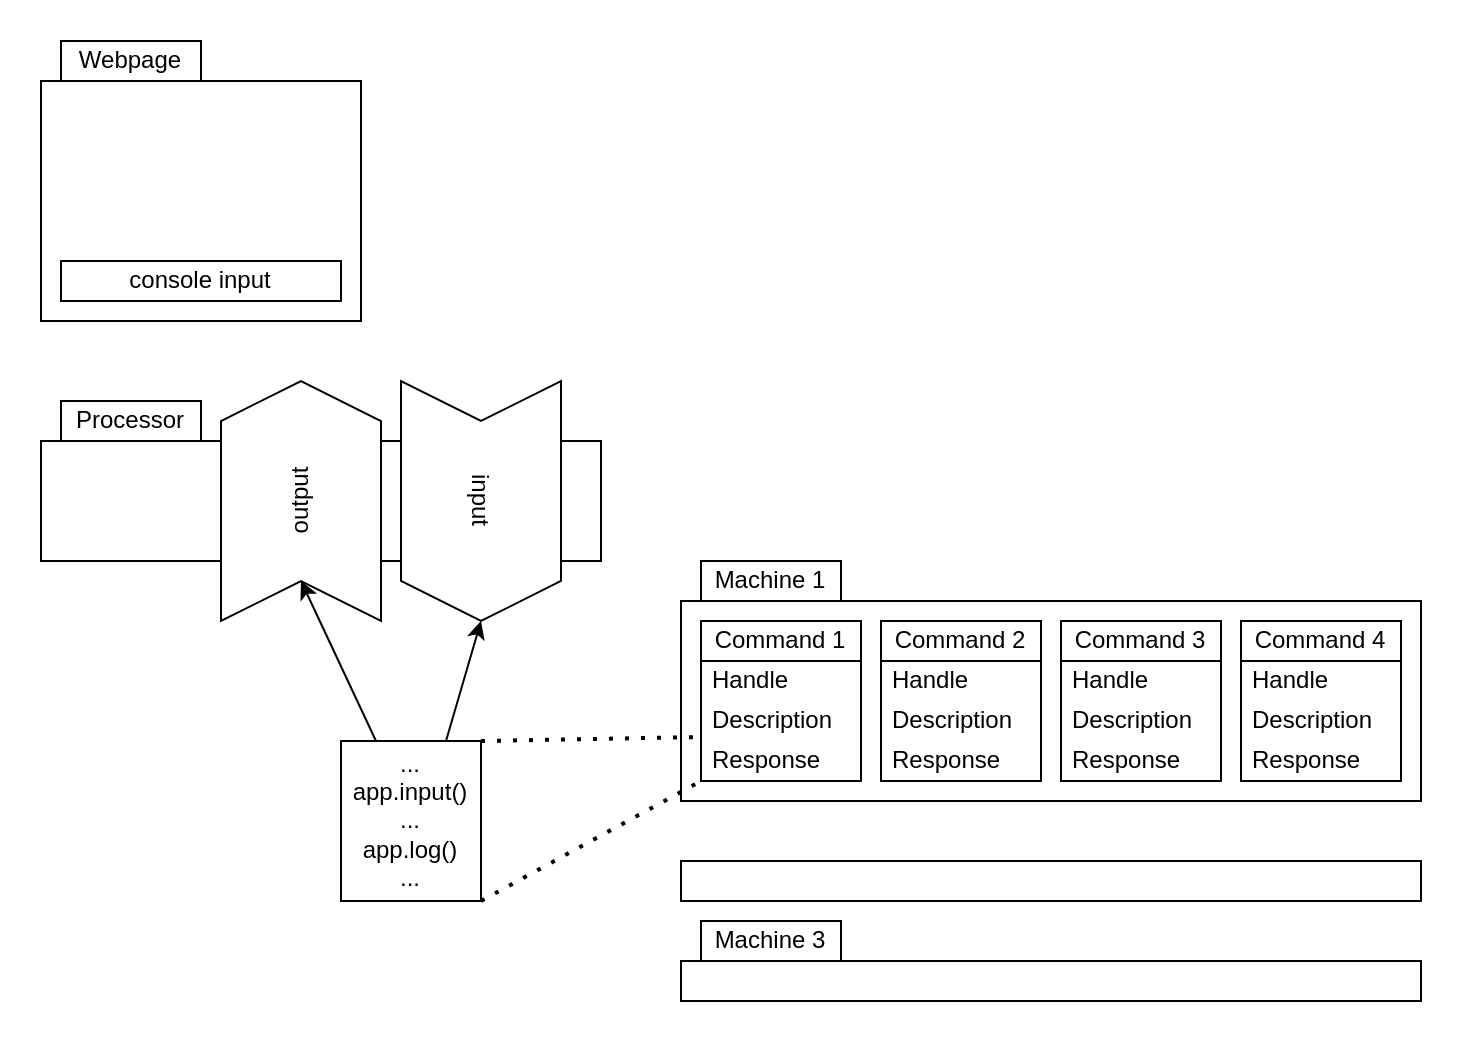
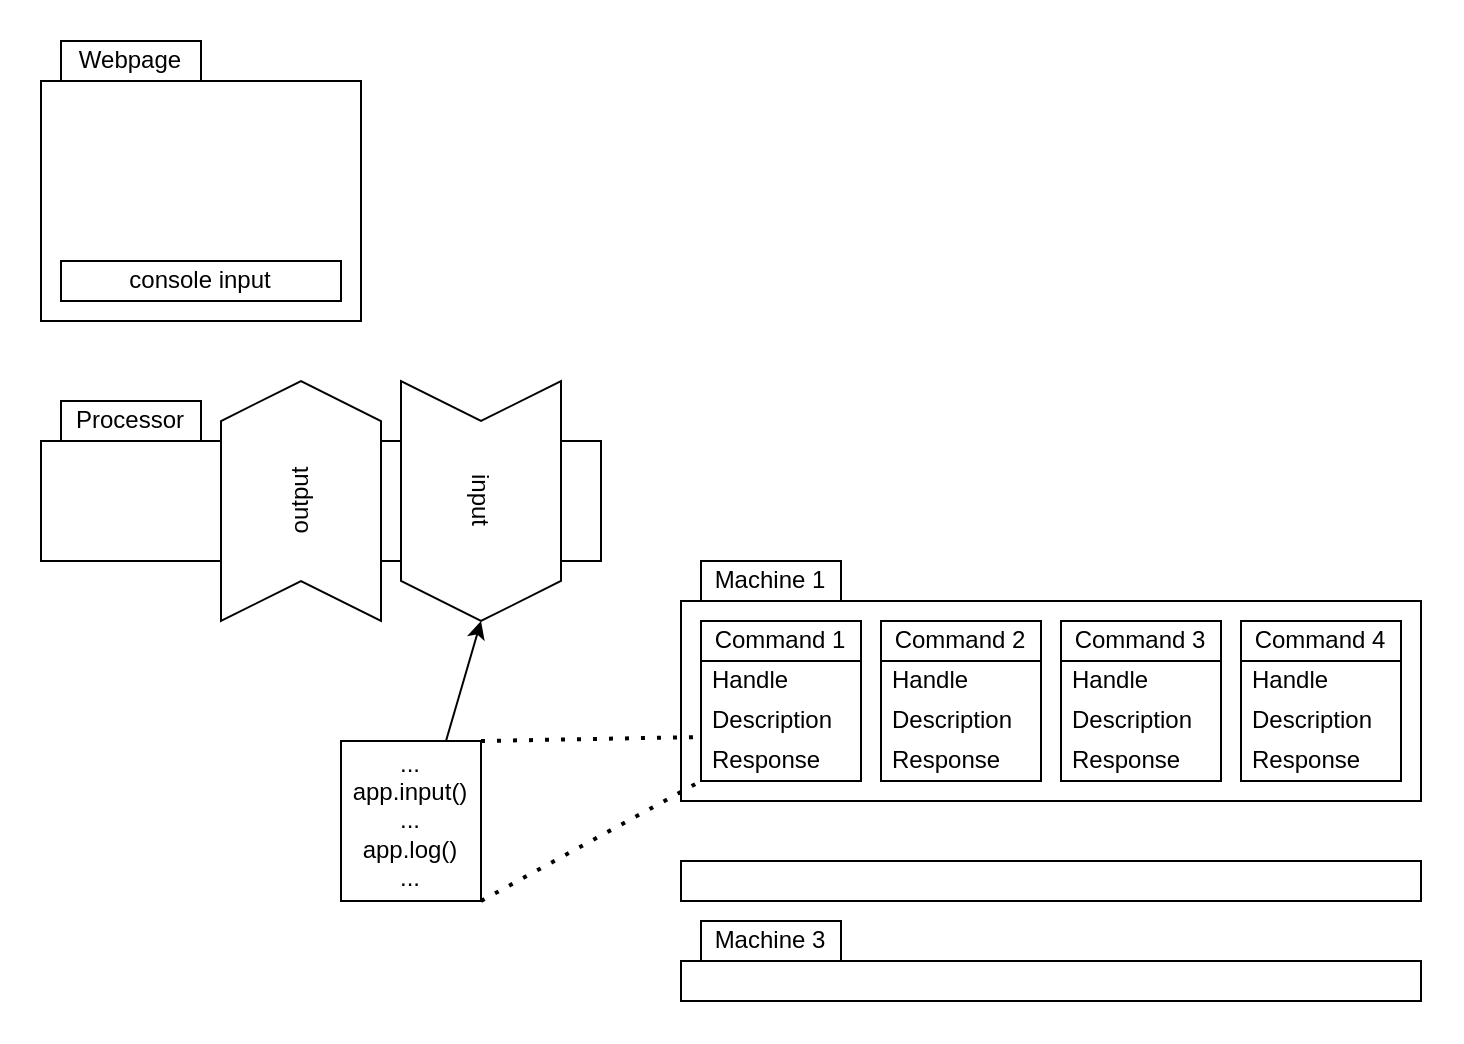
(341, 667) -> none
